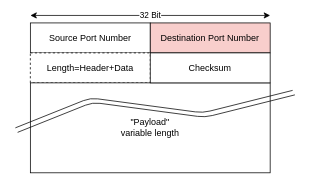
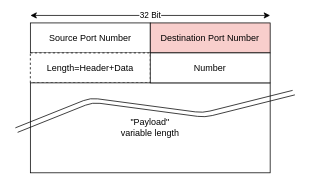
(210, 68) -> (210, 68)
